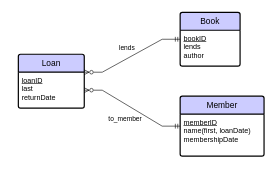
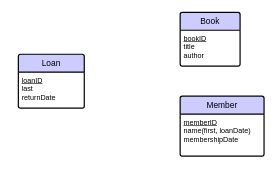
(196, 47) -> (196, 47)
(136, 54) -> none
(136, 111) -> none
